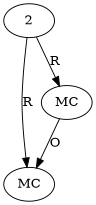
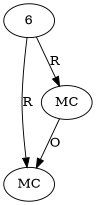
(29, 21) -> (29, 21)
